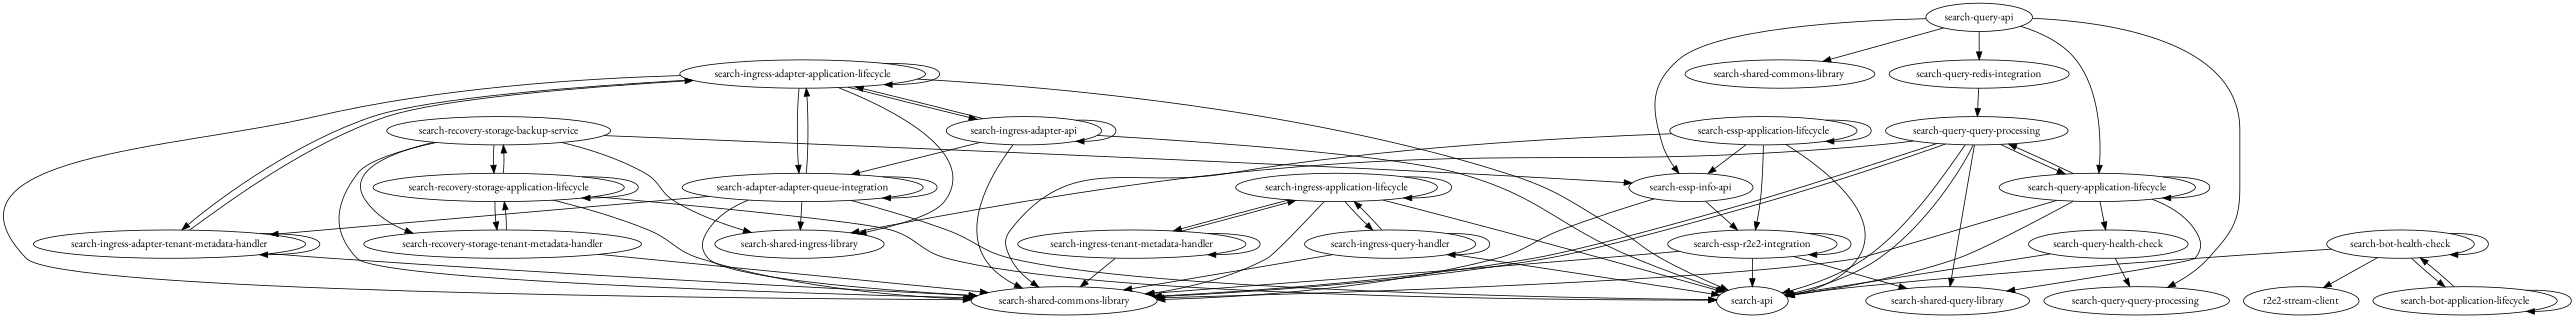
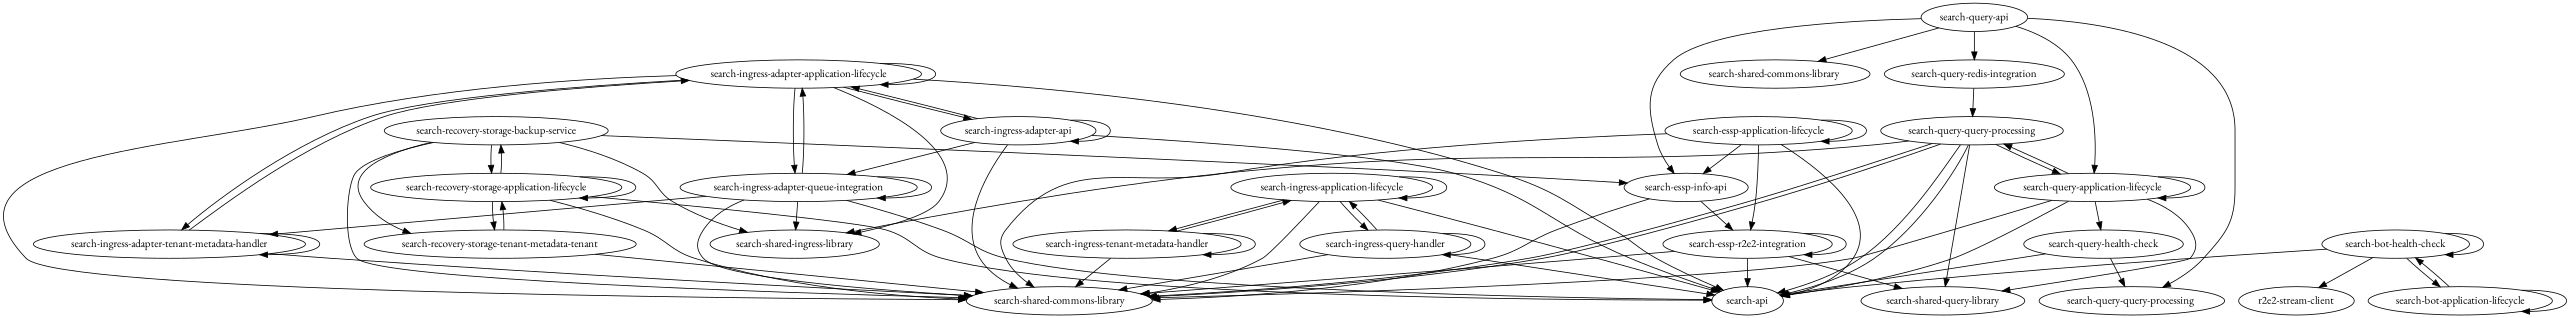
(803, 187) -> (799, 187)
(503, 244) -> (500, 244)
